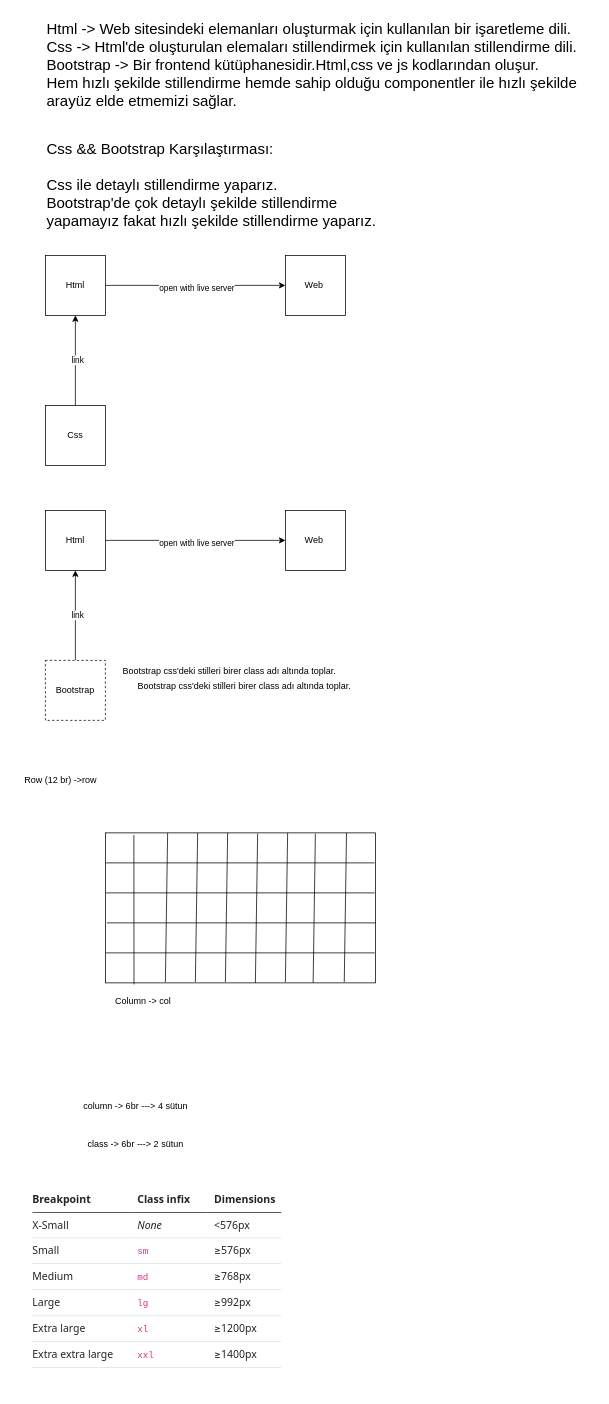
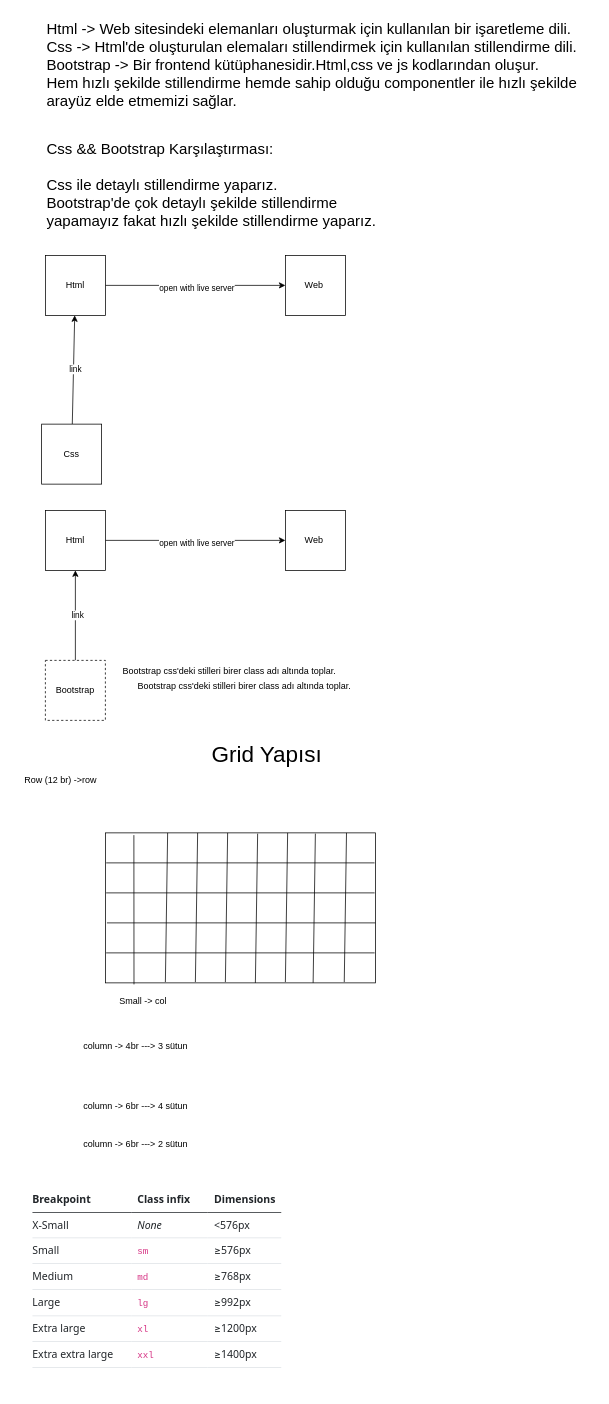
(75, 435) -> (72, 454)
none -> (267, 754)
(143, 1002) -> (143, 1002)
none -> (135, 1047)
(136, 1144) -> (136, 1144)
